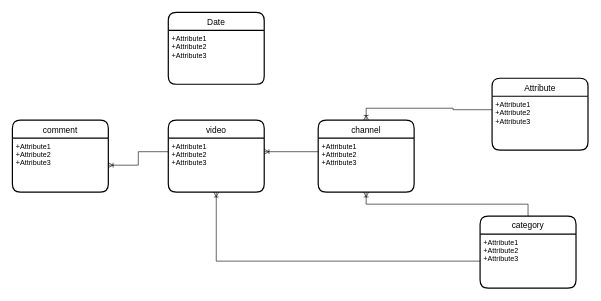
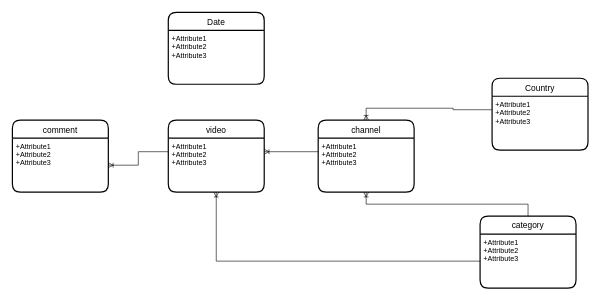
(540, 88) -> (540, 88)
